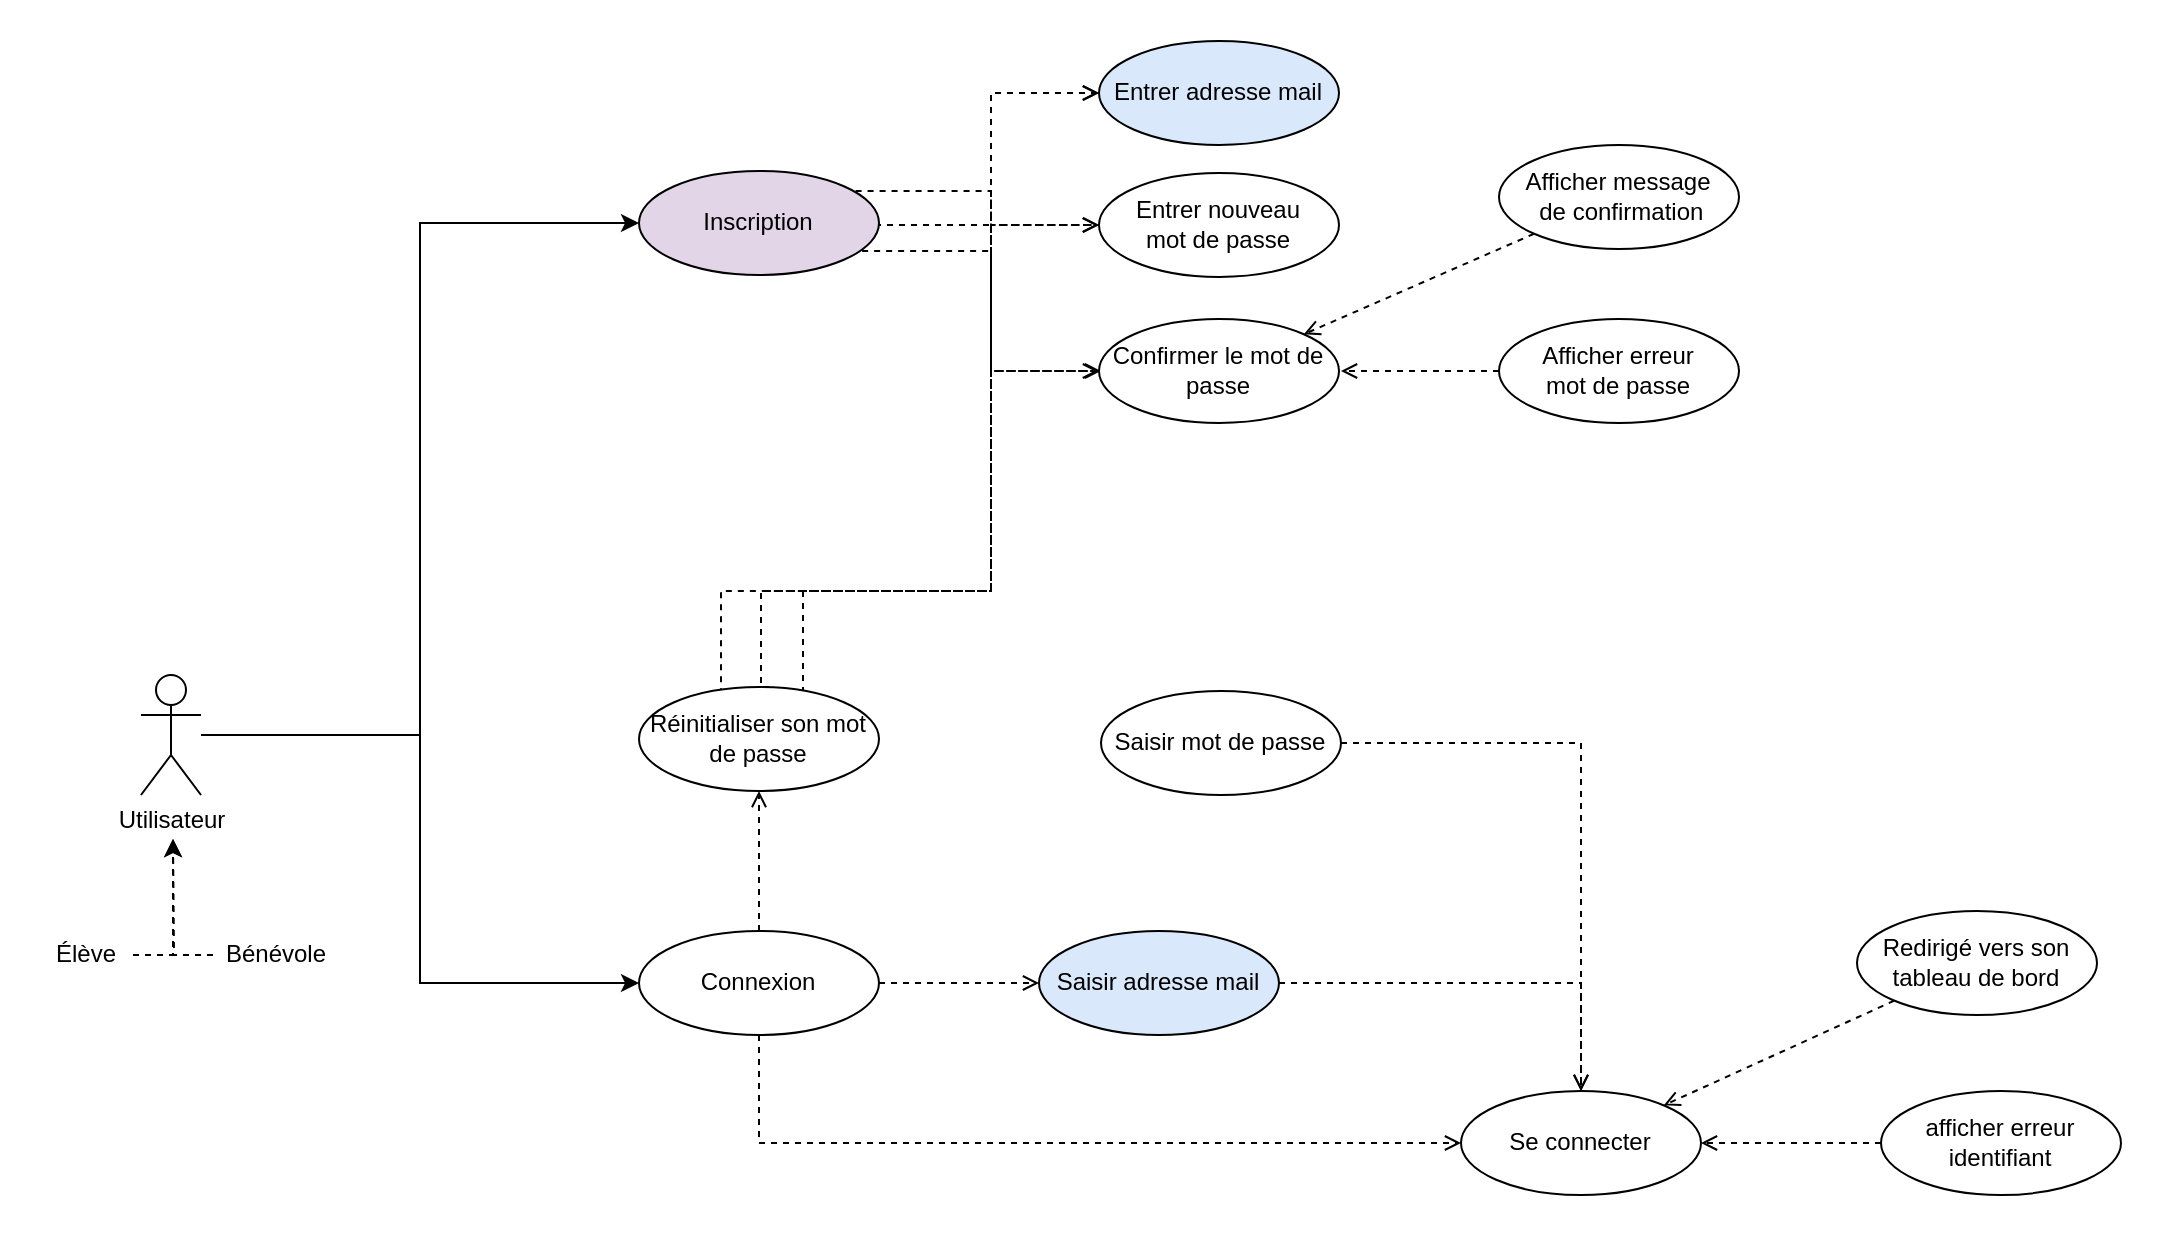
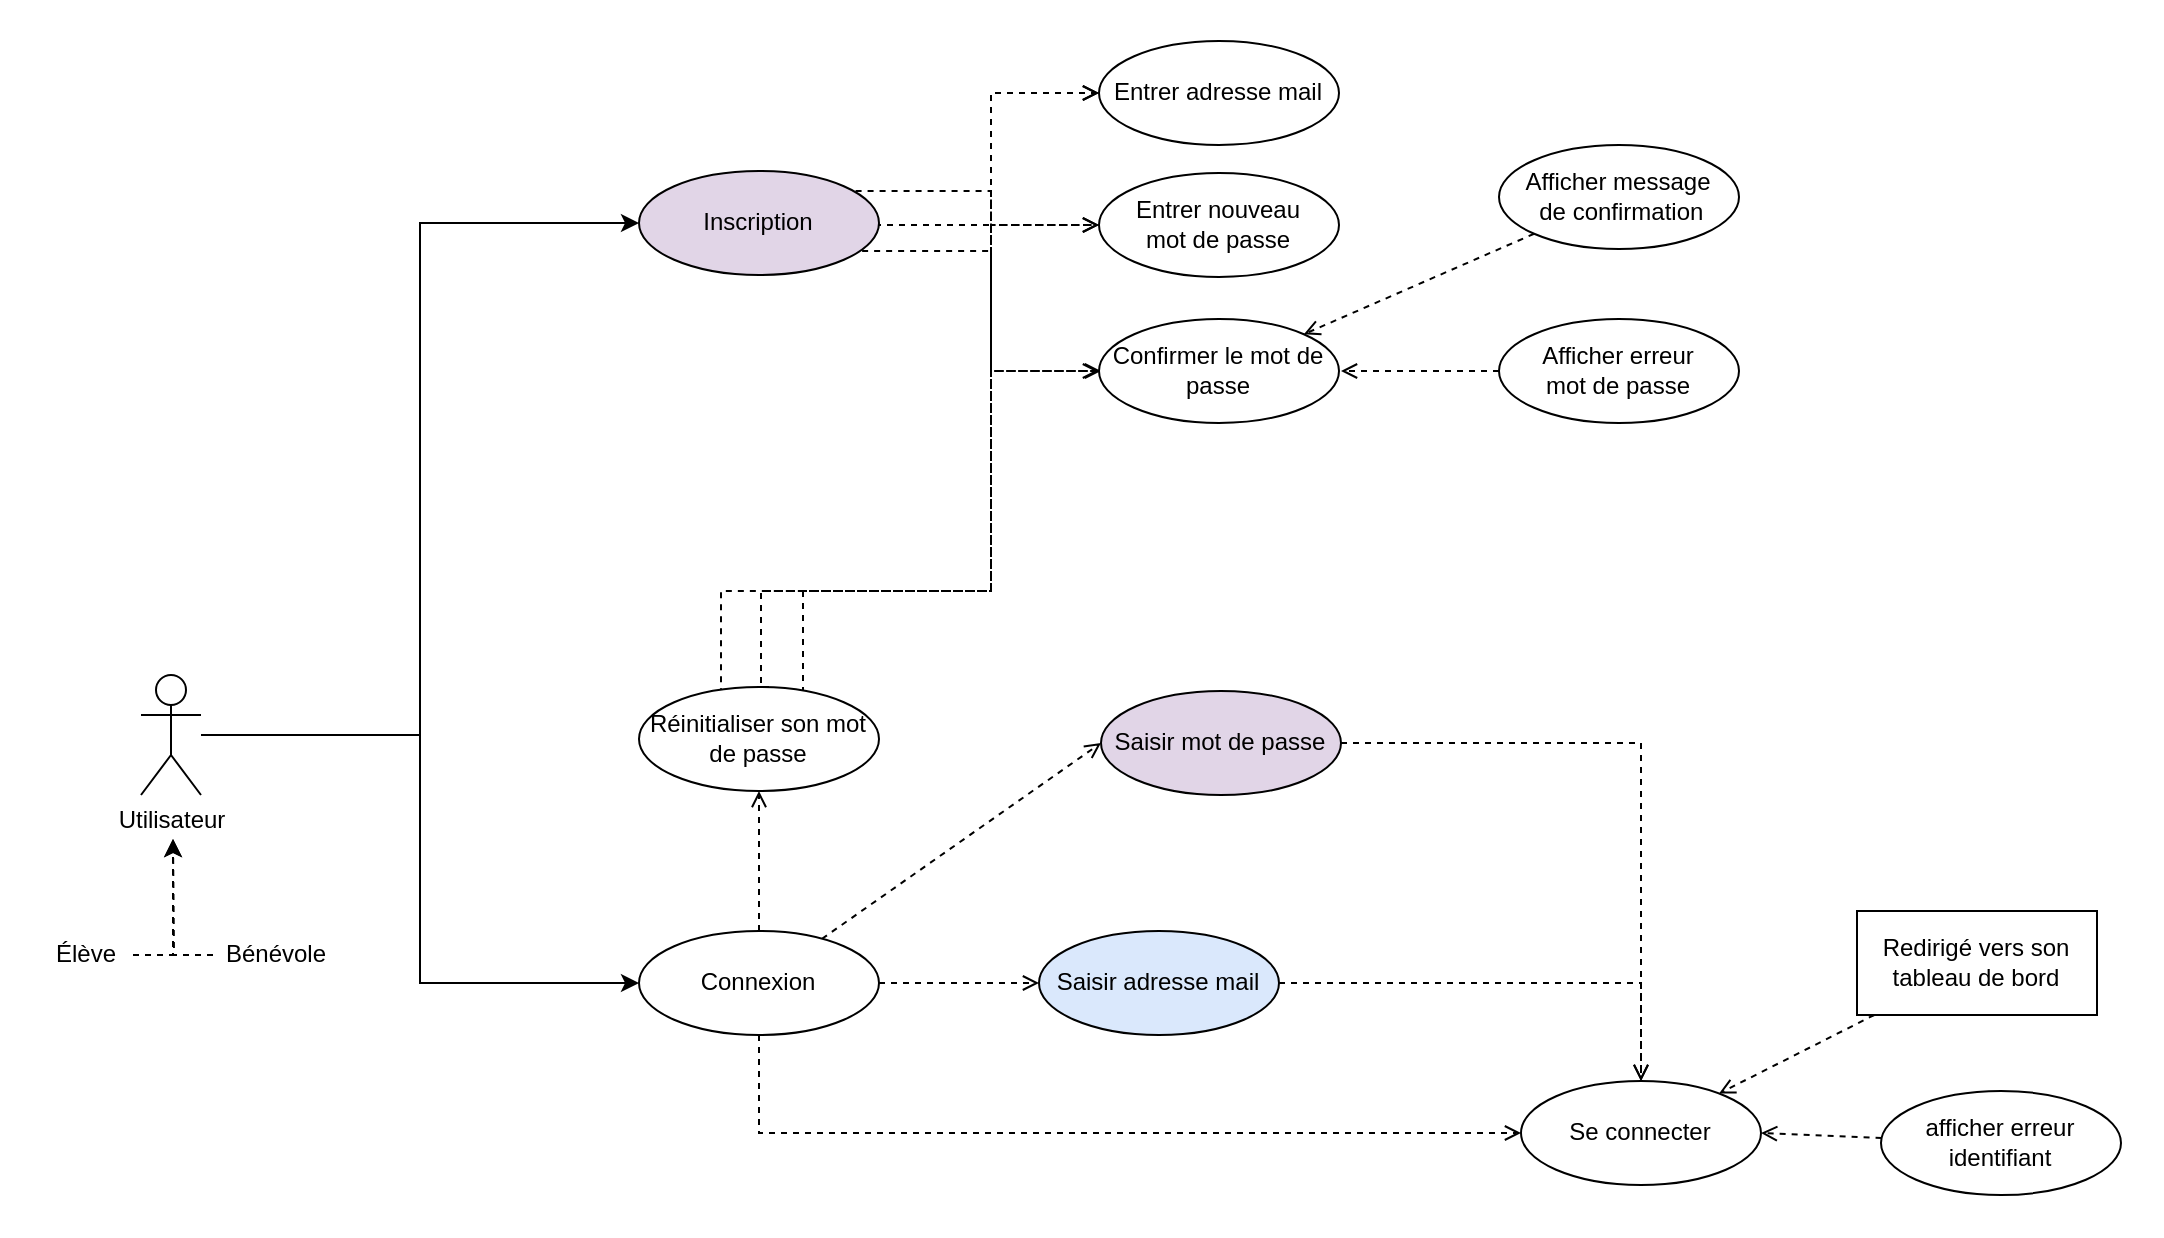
(1219, 93) -> (1219, 93)
(1221, 743) -> (1221, 743)
none -> (960, 842)
(1977, 963) -> (1977, 963)
(1581, 1143) -> (1641, 1133)
